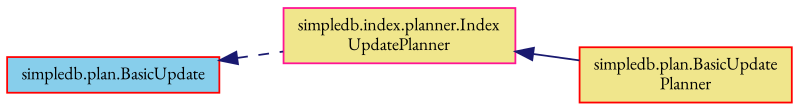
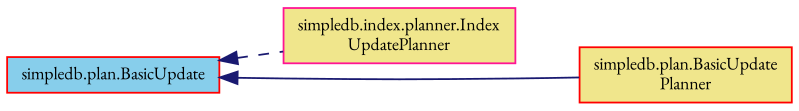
(556, 57) -> (408, 79)
